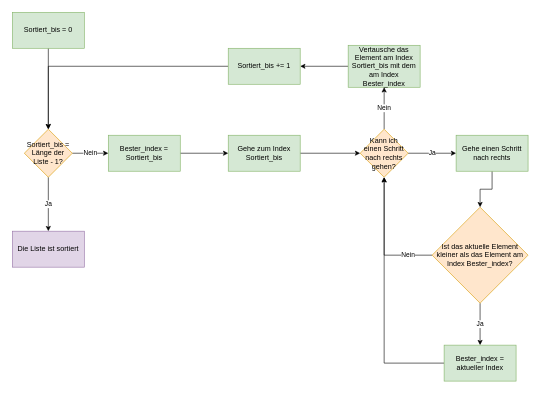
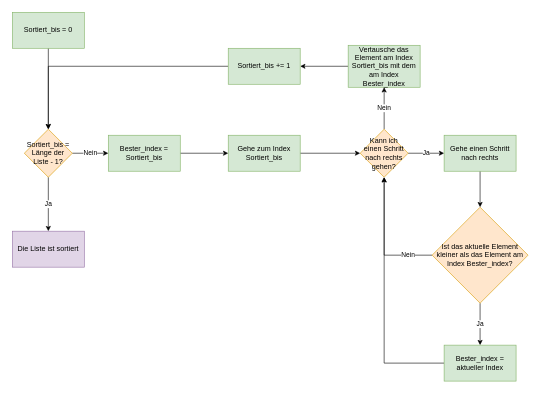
(492, 153) -> (480, 153)
